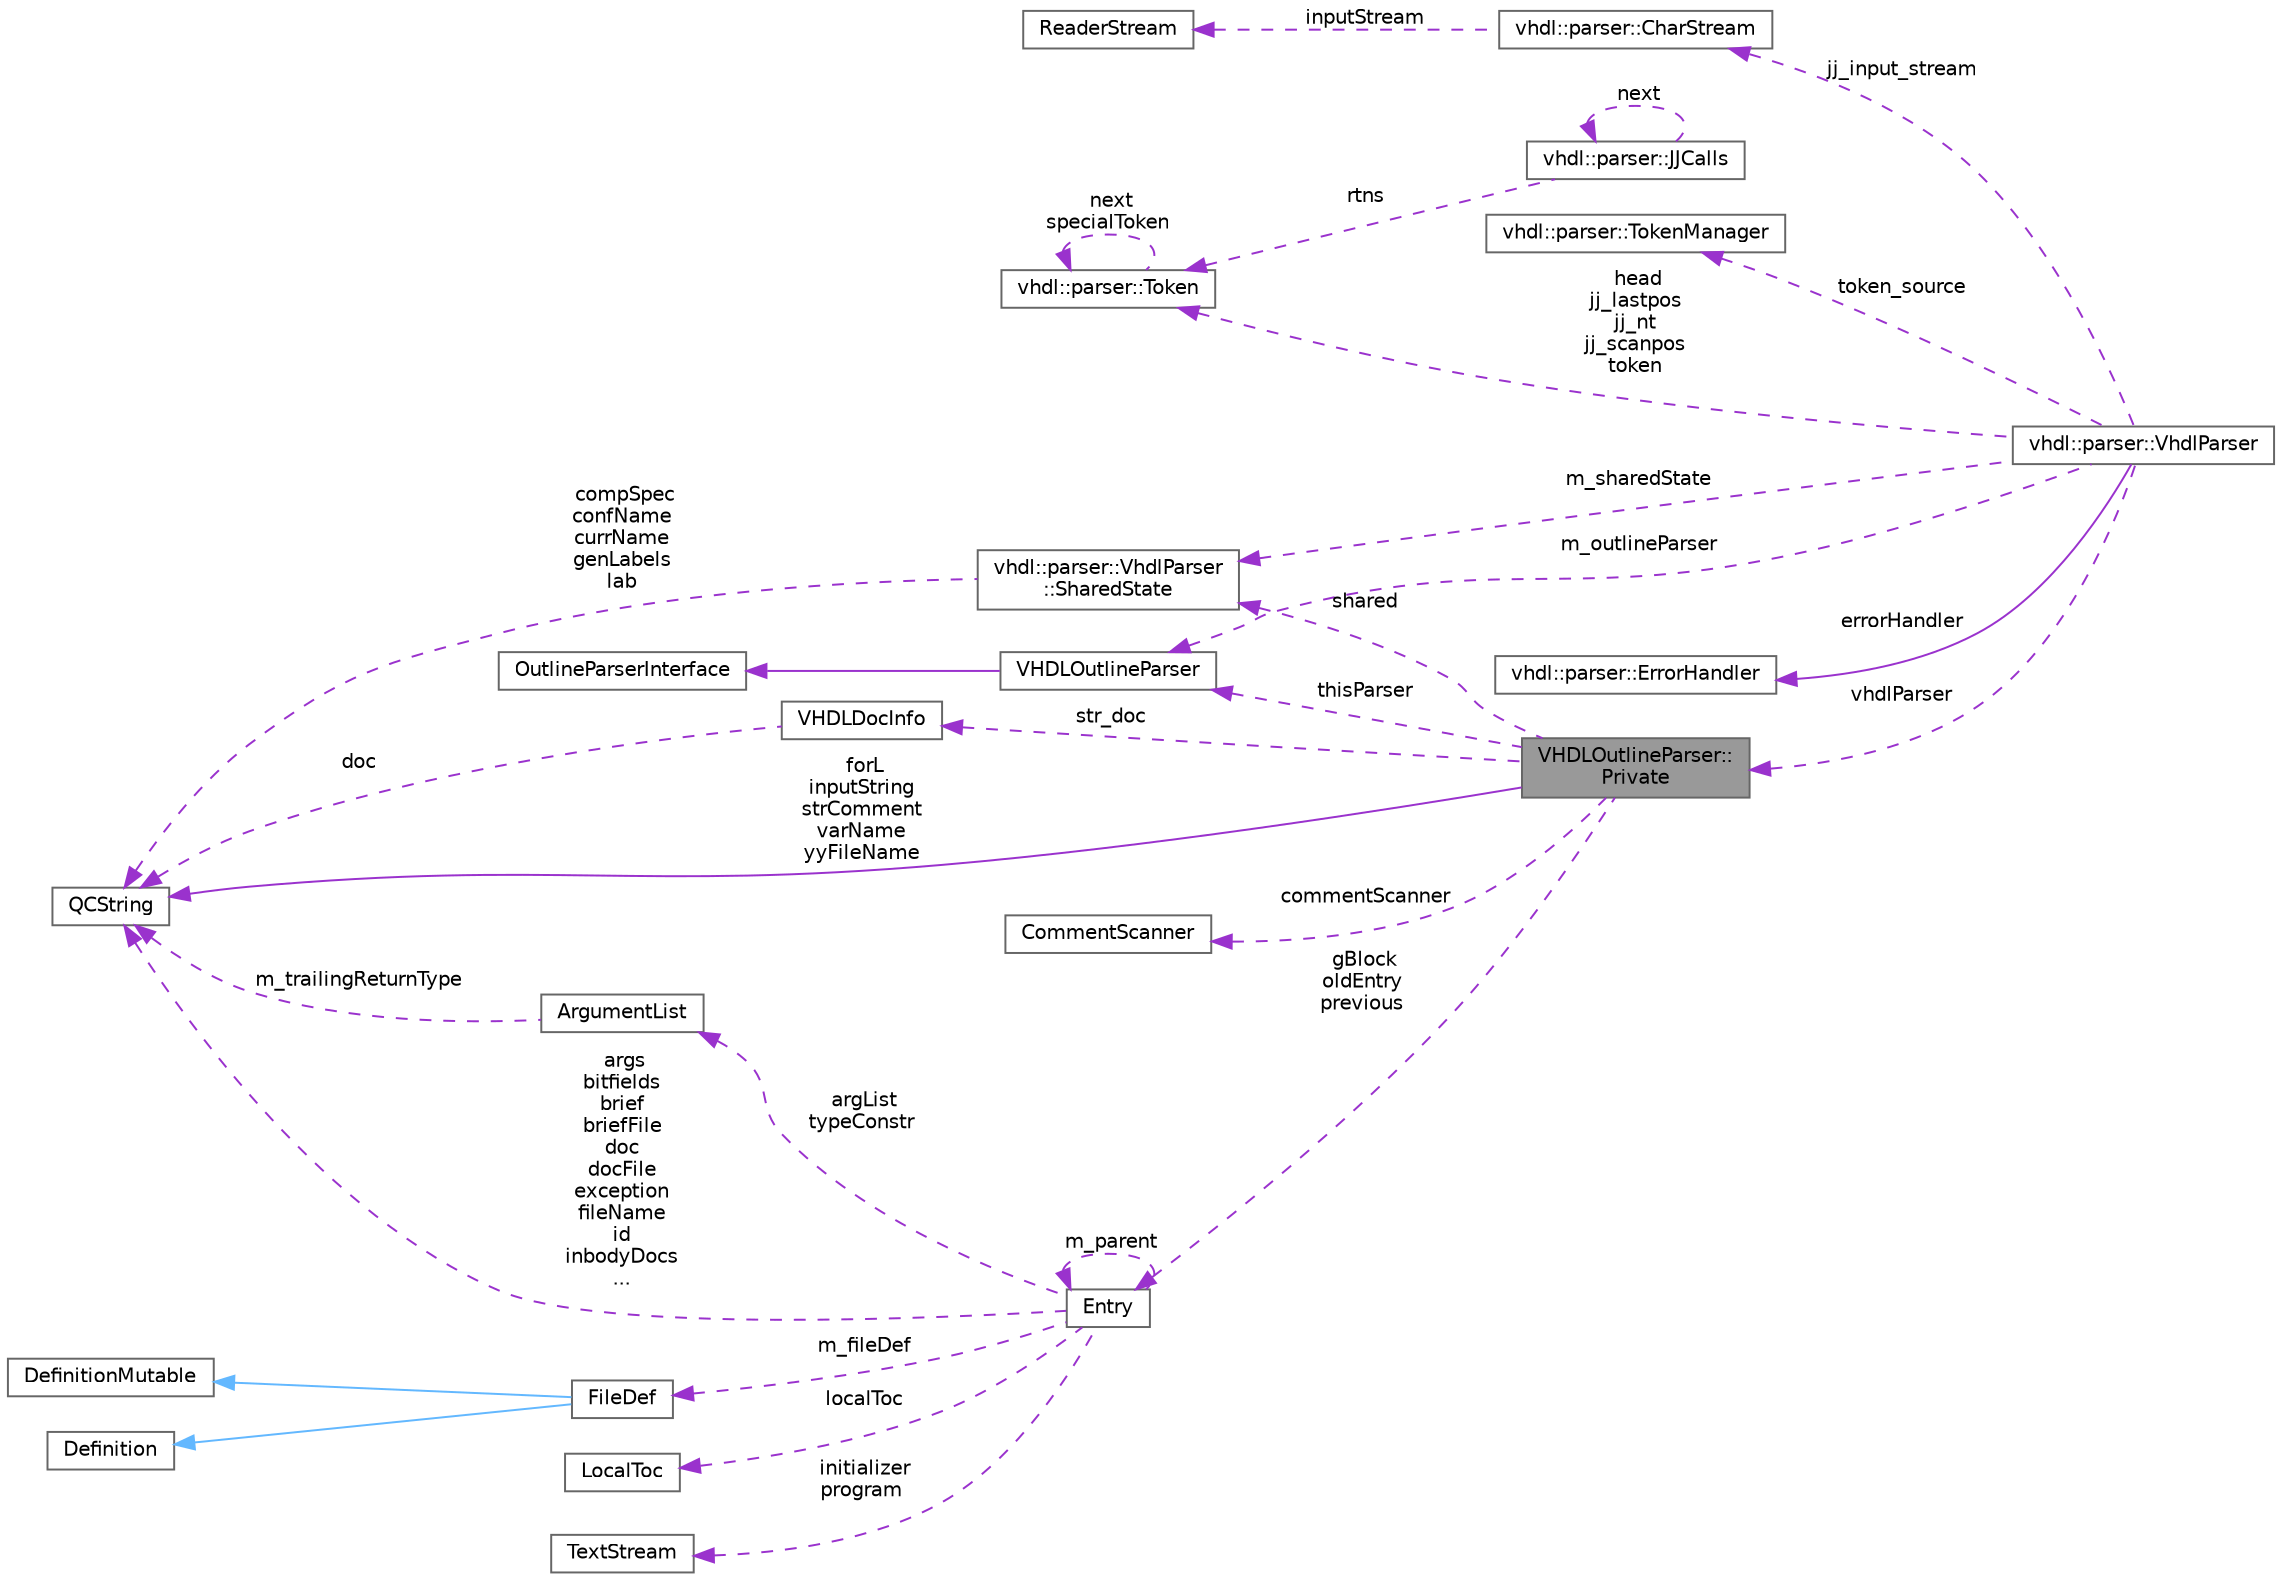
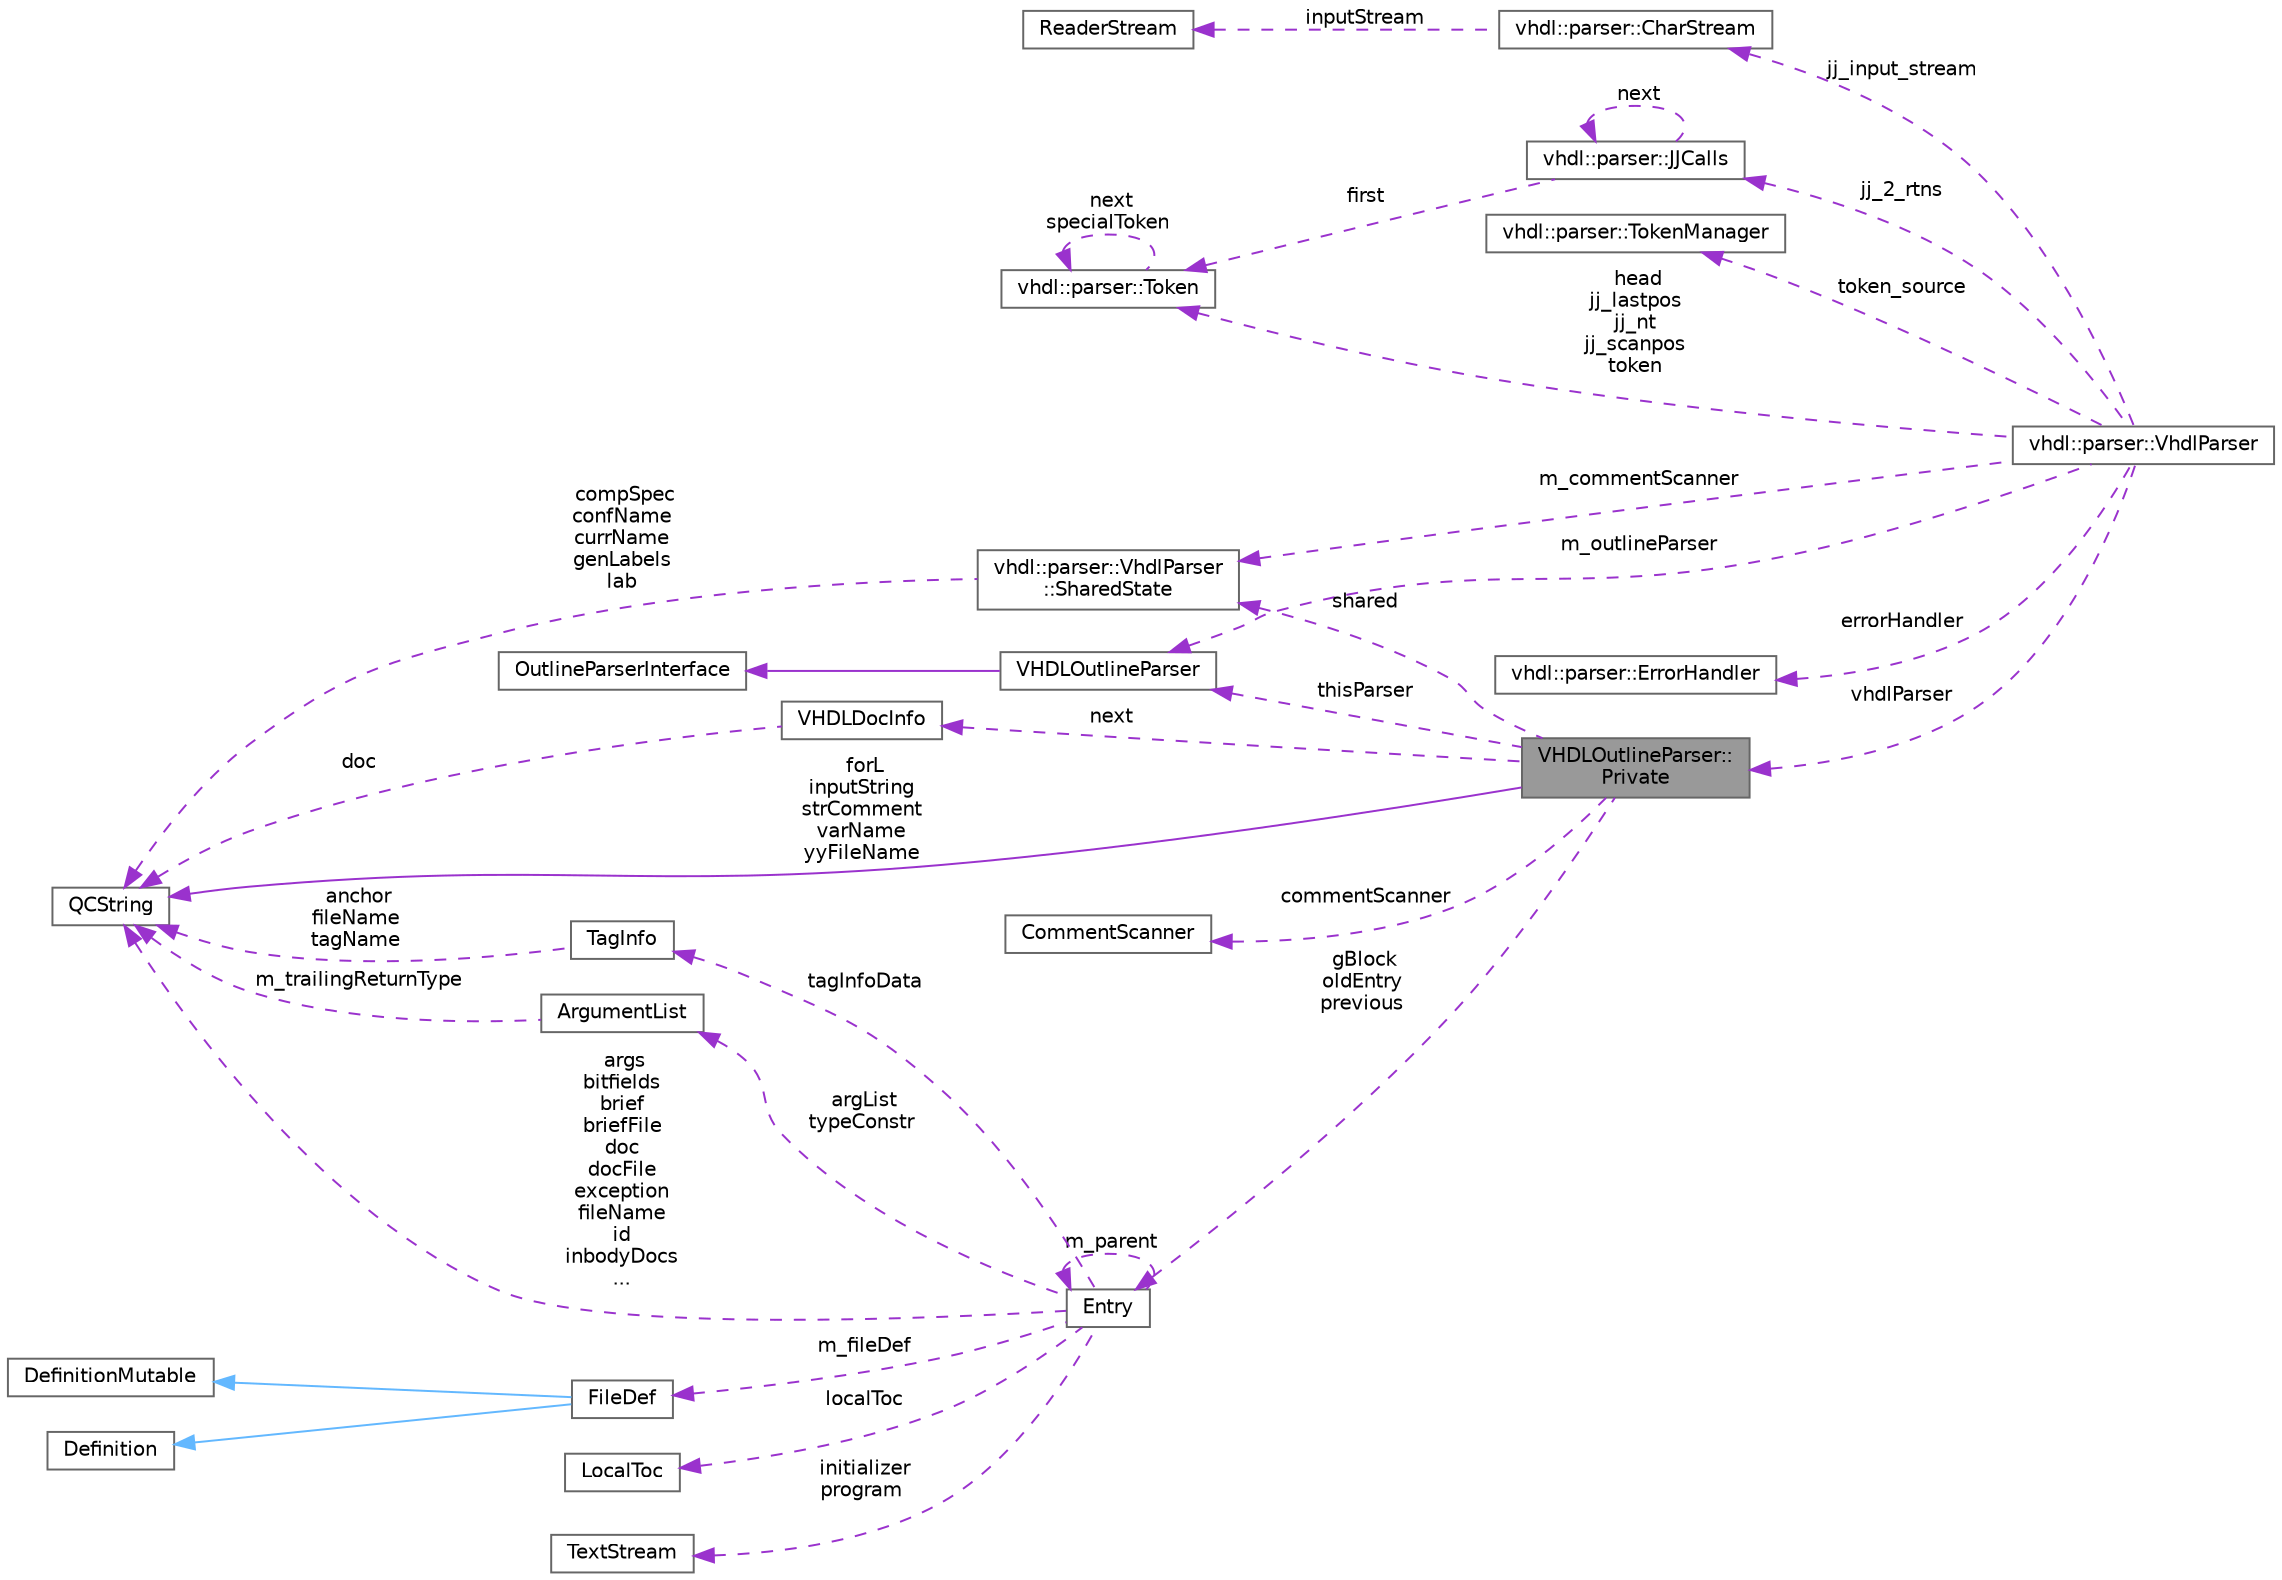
(1363, 197) -> (1363, 197)
none -> (1972, 266)
(1636, 480) -> (1636, 480)
(1996, 622) -> (1996, 622)
(1108, 717) -> (1108, 717)
none -> (622, 940)
